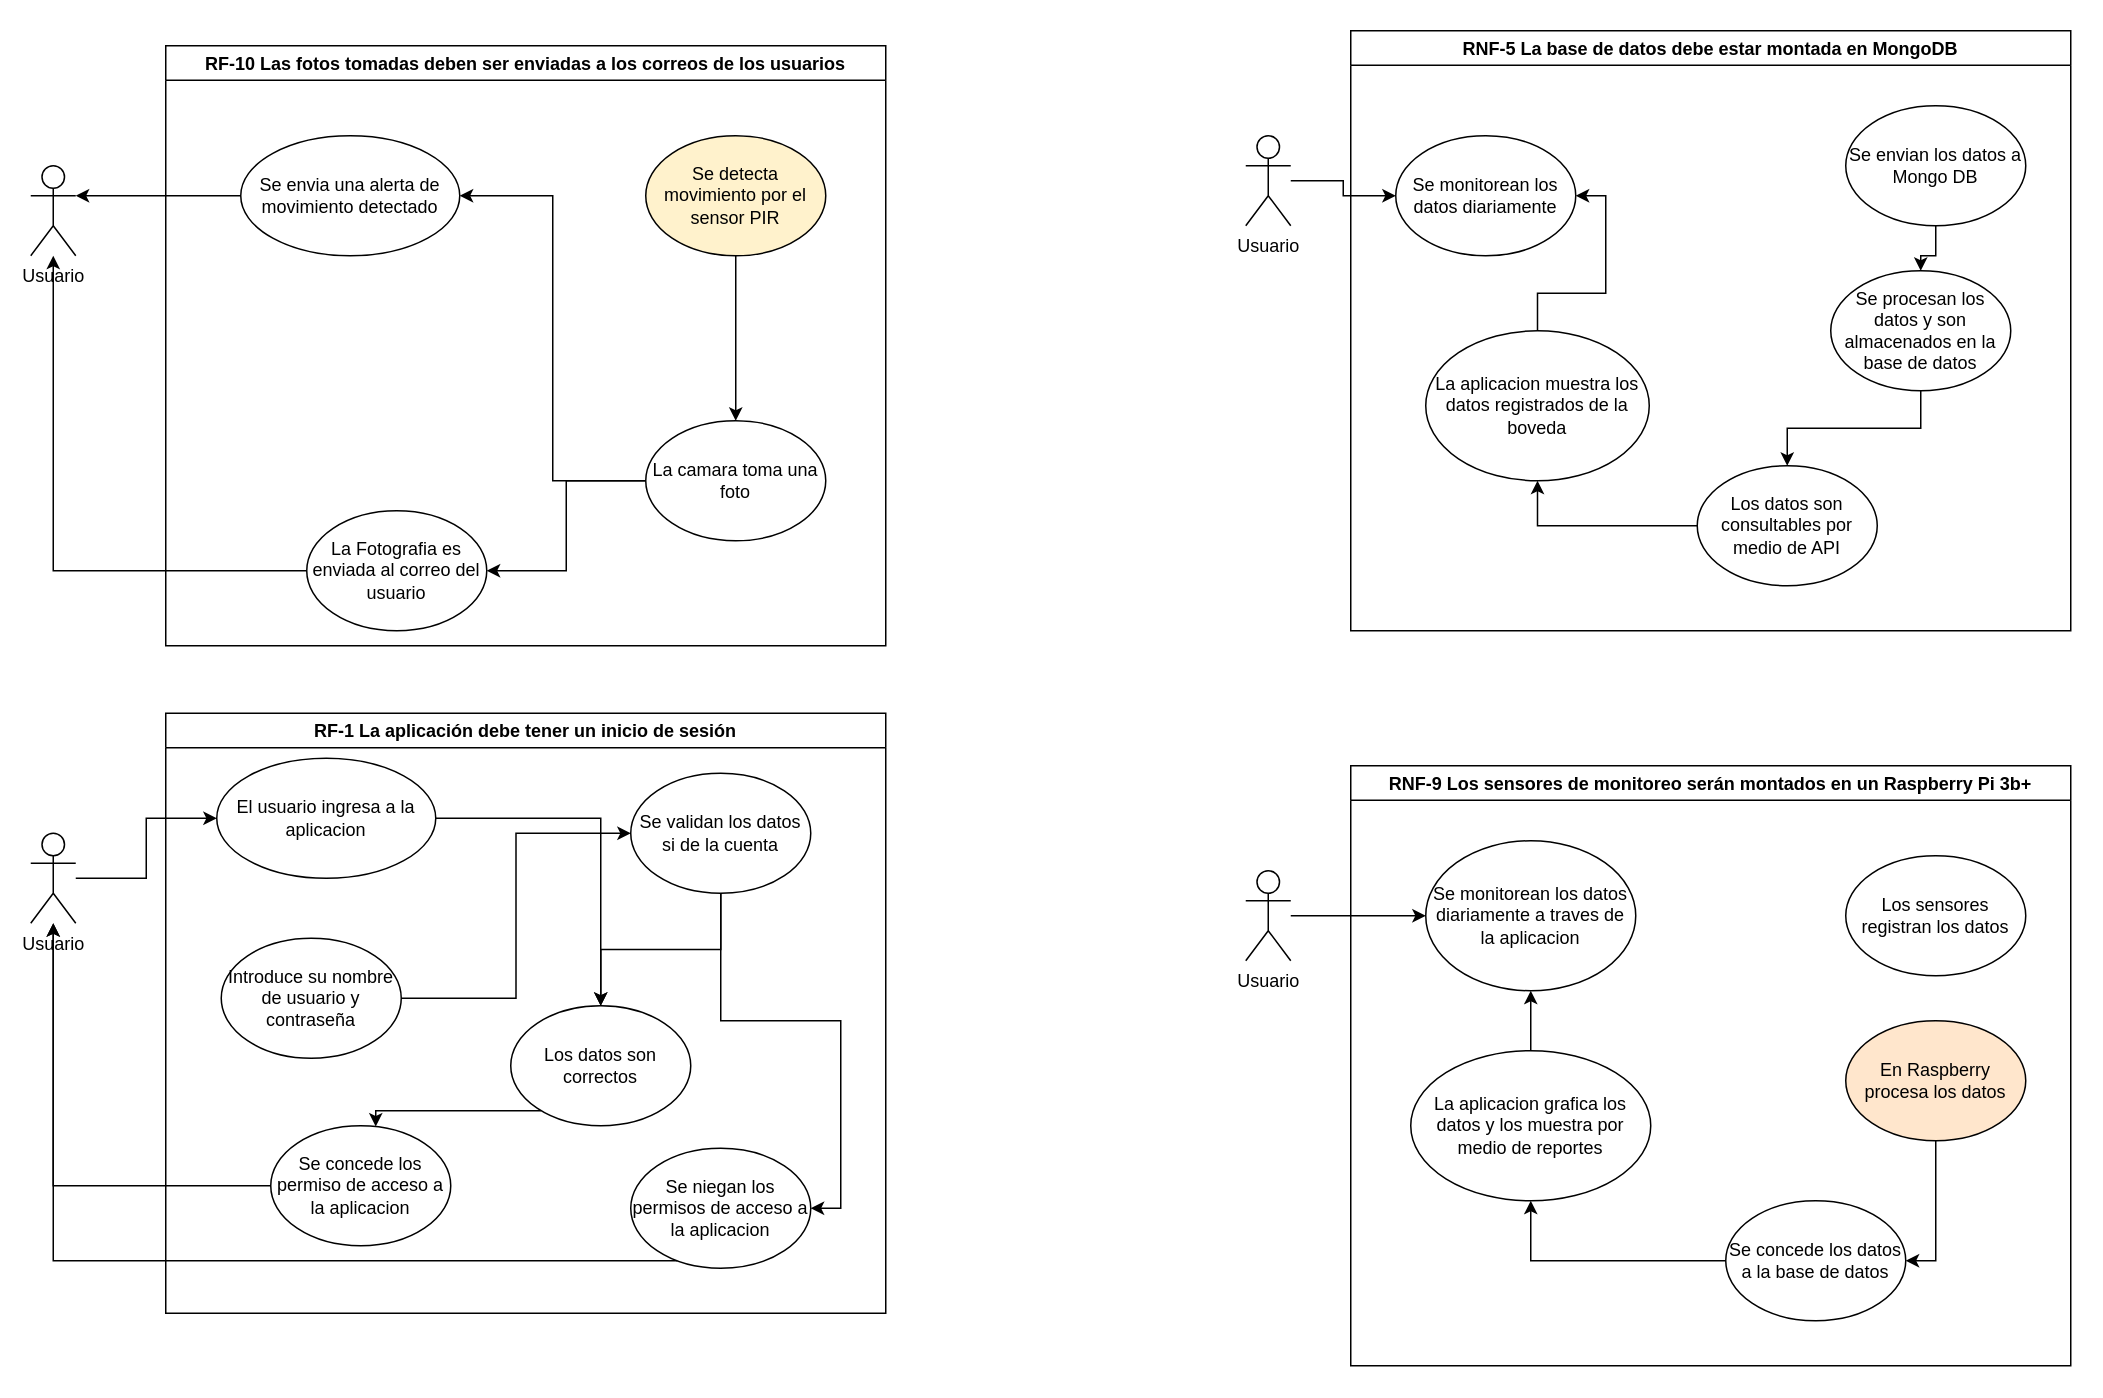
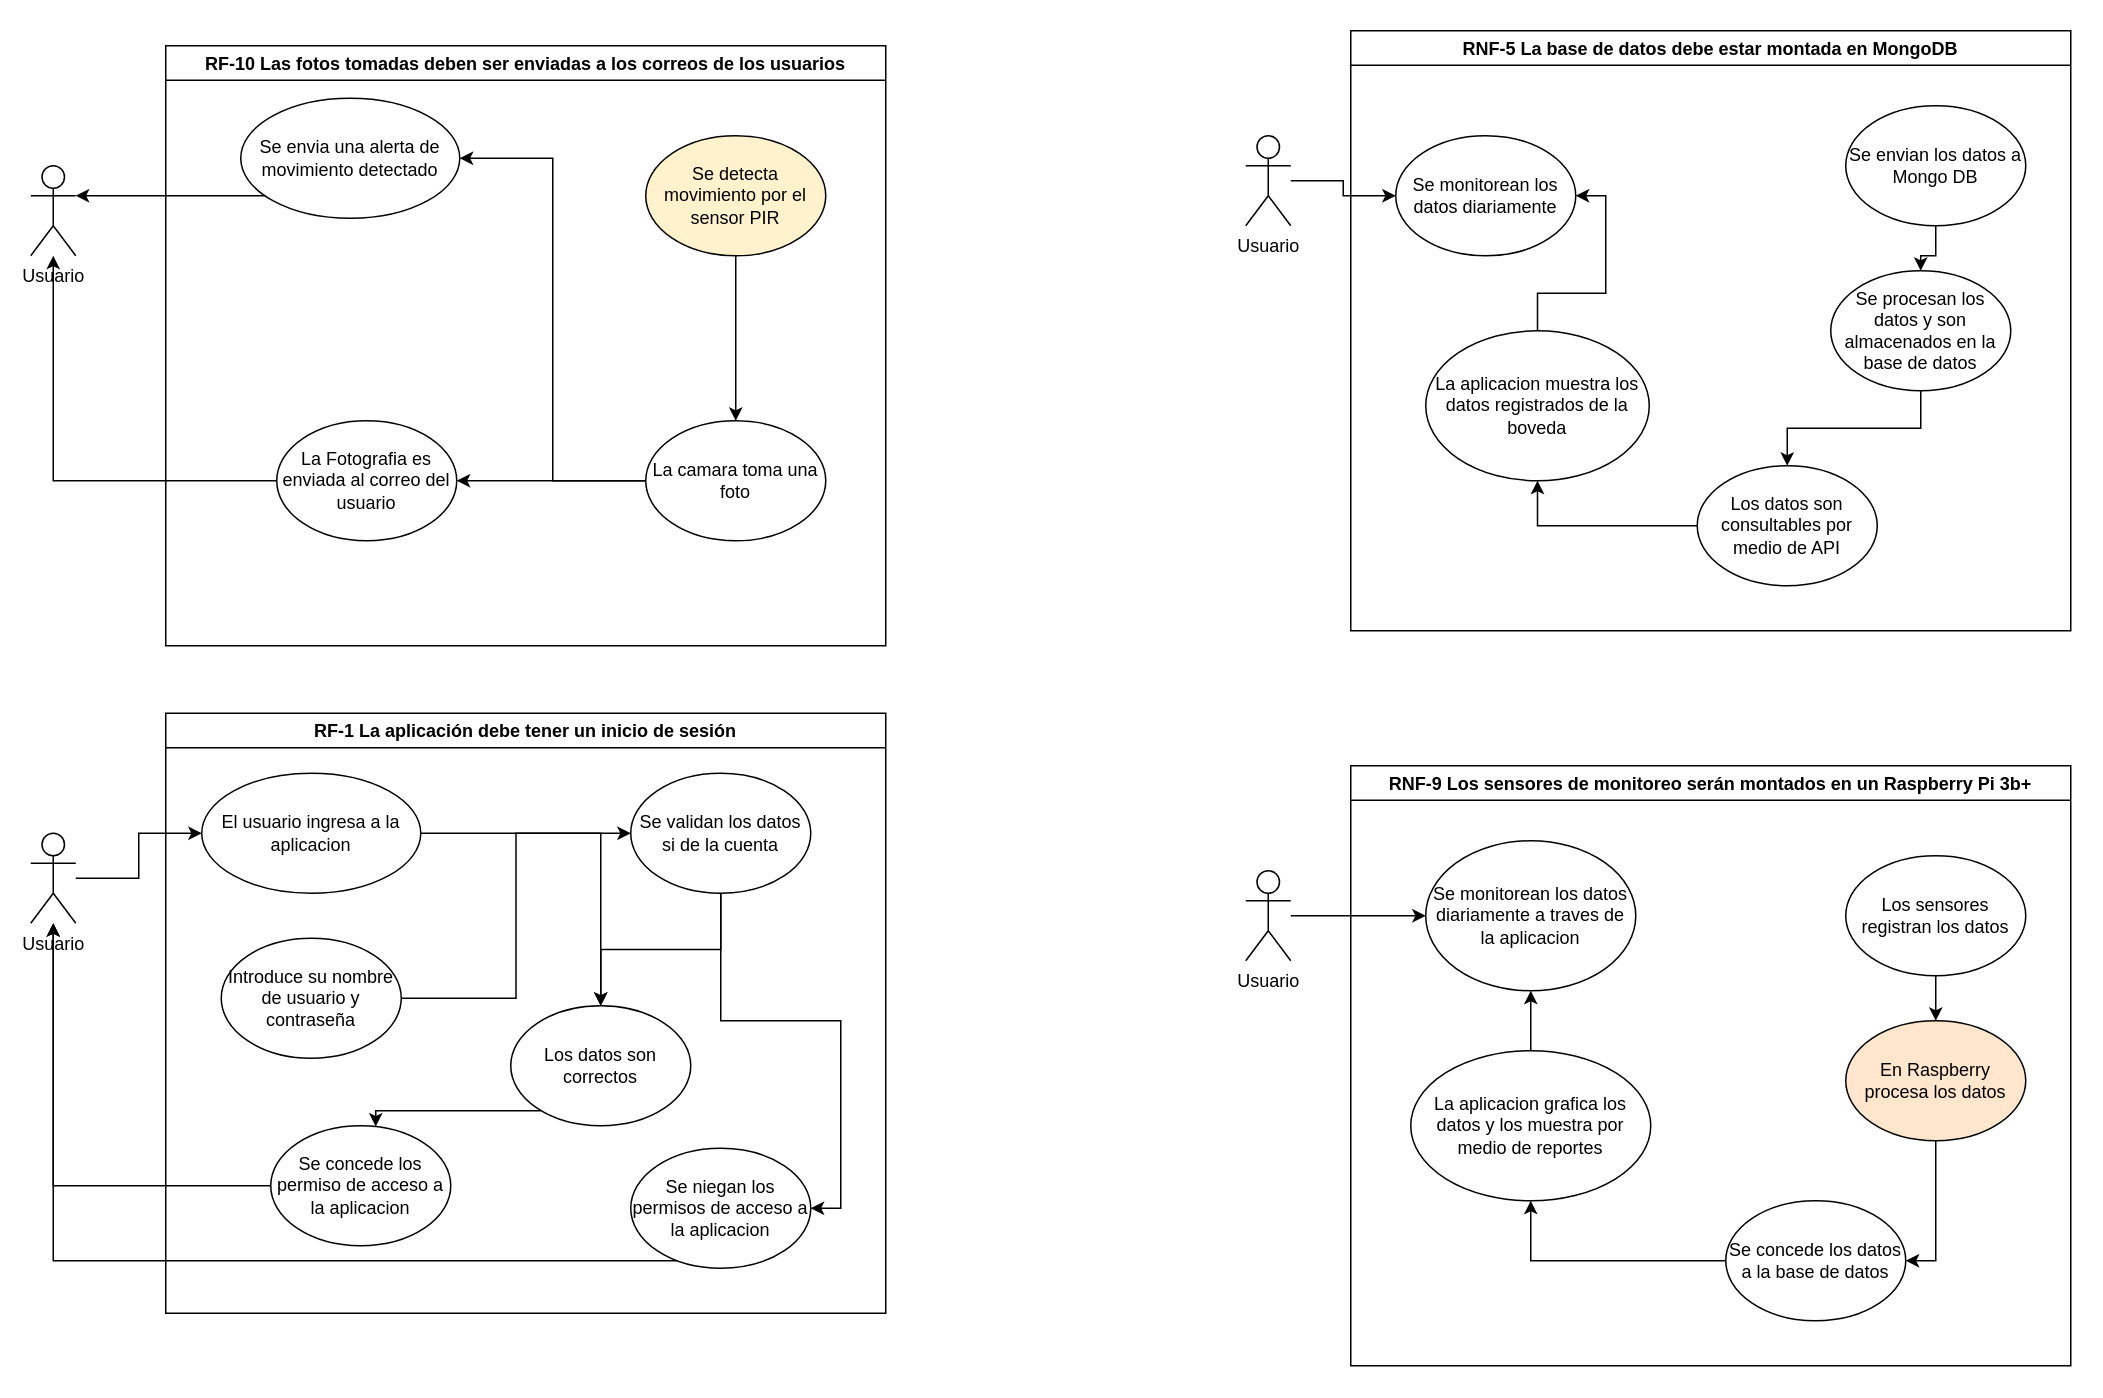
(350, 196) -> (350, 158)
(397, 571) -> (367, 481)
(326, 818) -> (311, 833)
none -> (1936, 1004)
